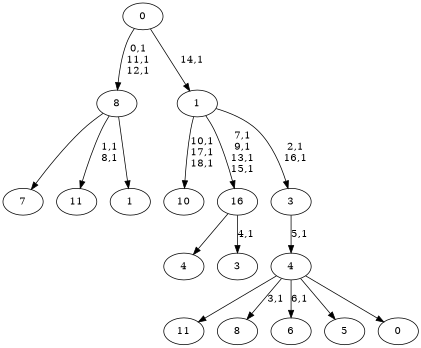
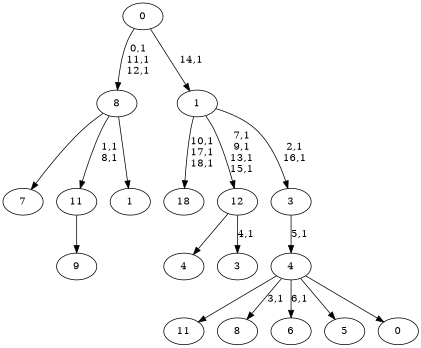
(184, 202) -> (184, 202)
(237, 202) -> (237, 202)
none -> (77, 267)
